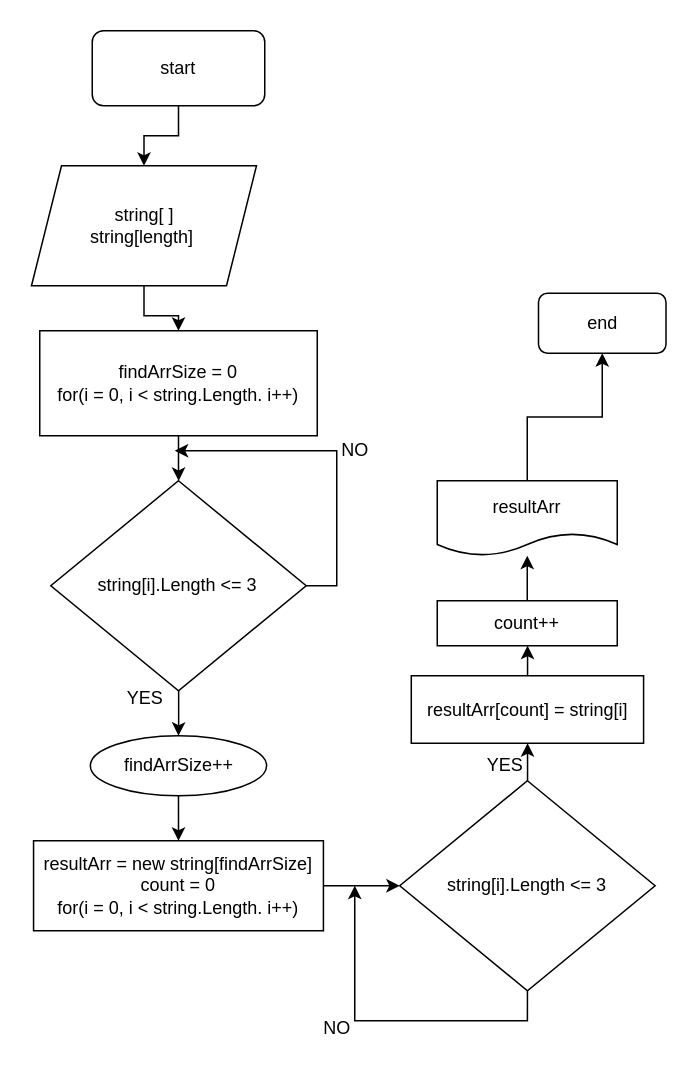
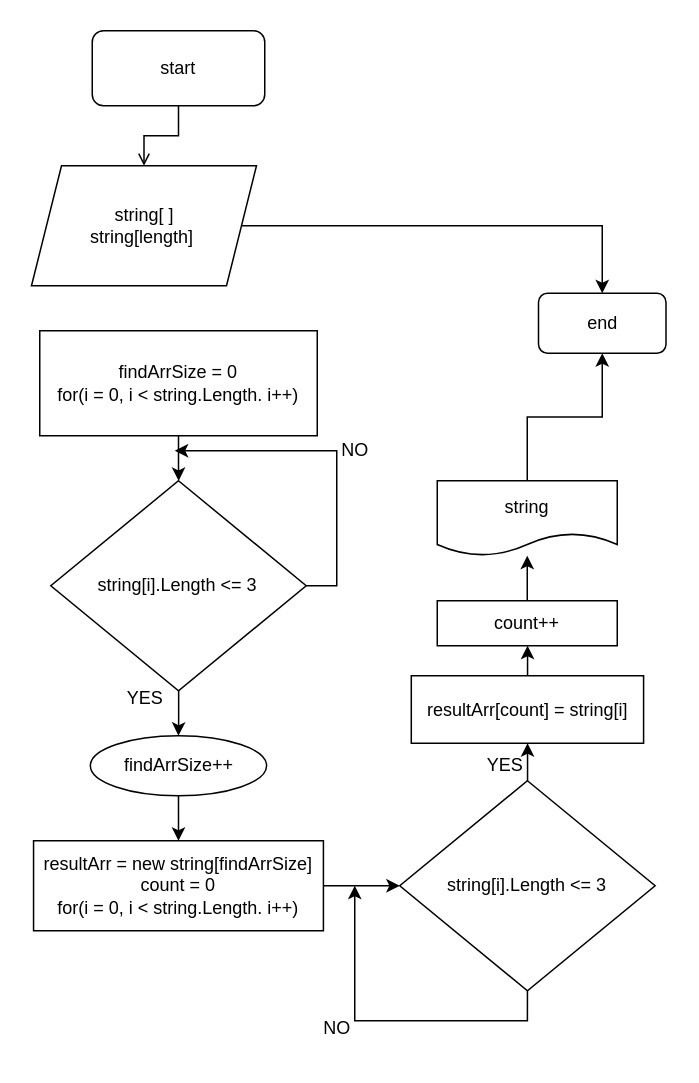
(144, 154) -> (144, 156)
(148, 316) -> (450, 226)
(527, 508) -> (527, 508)
